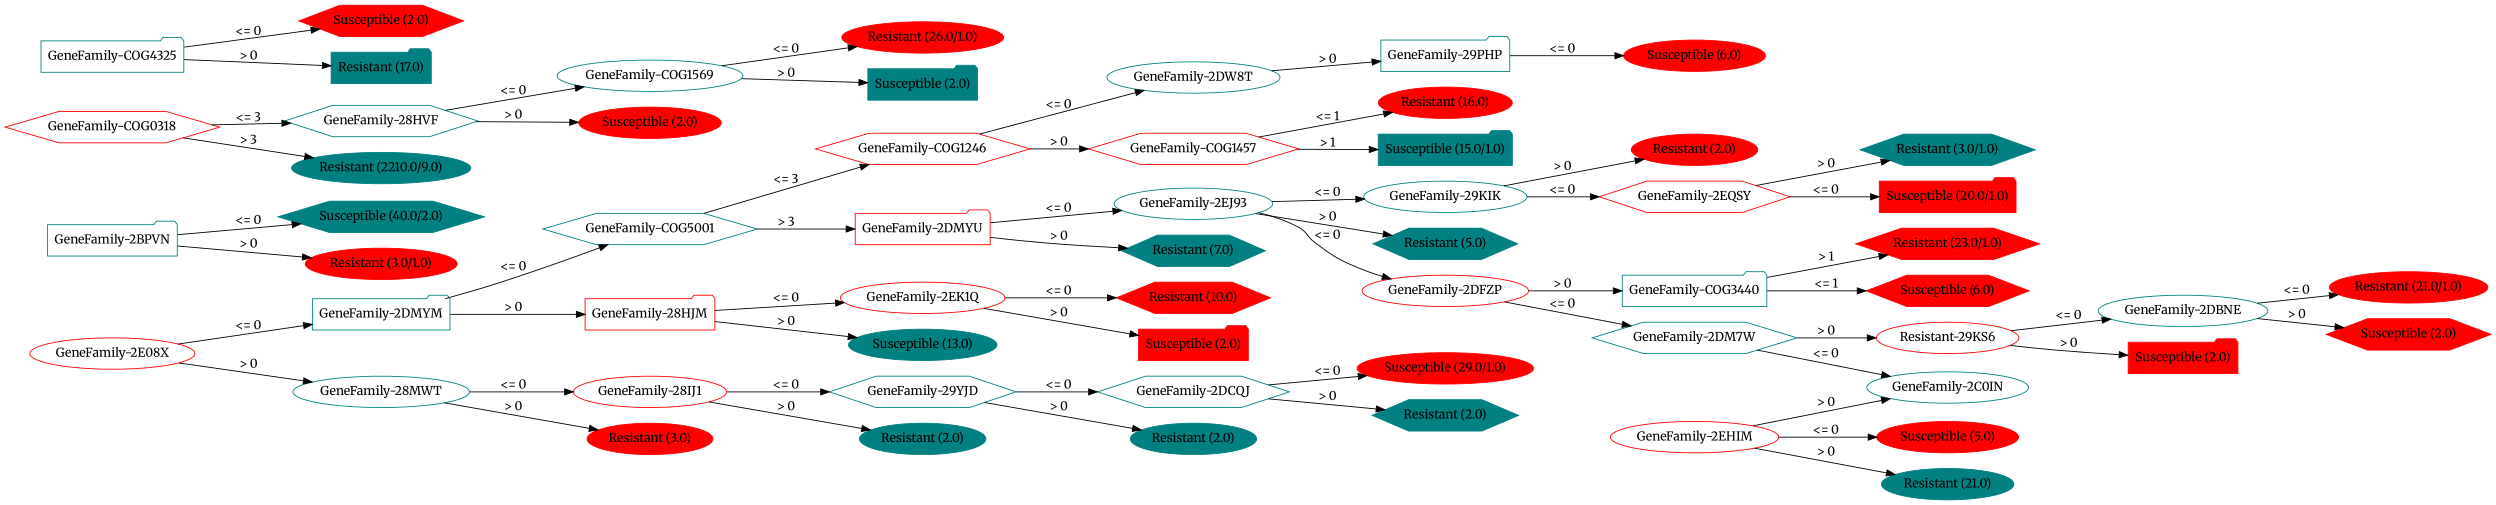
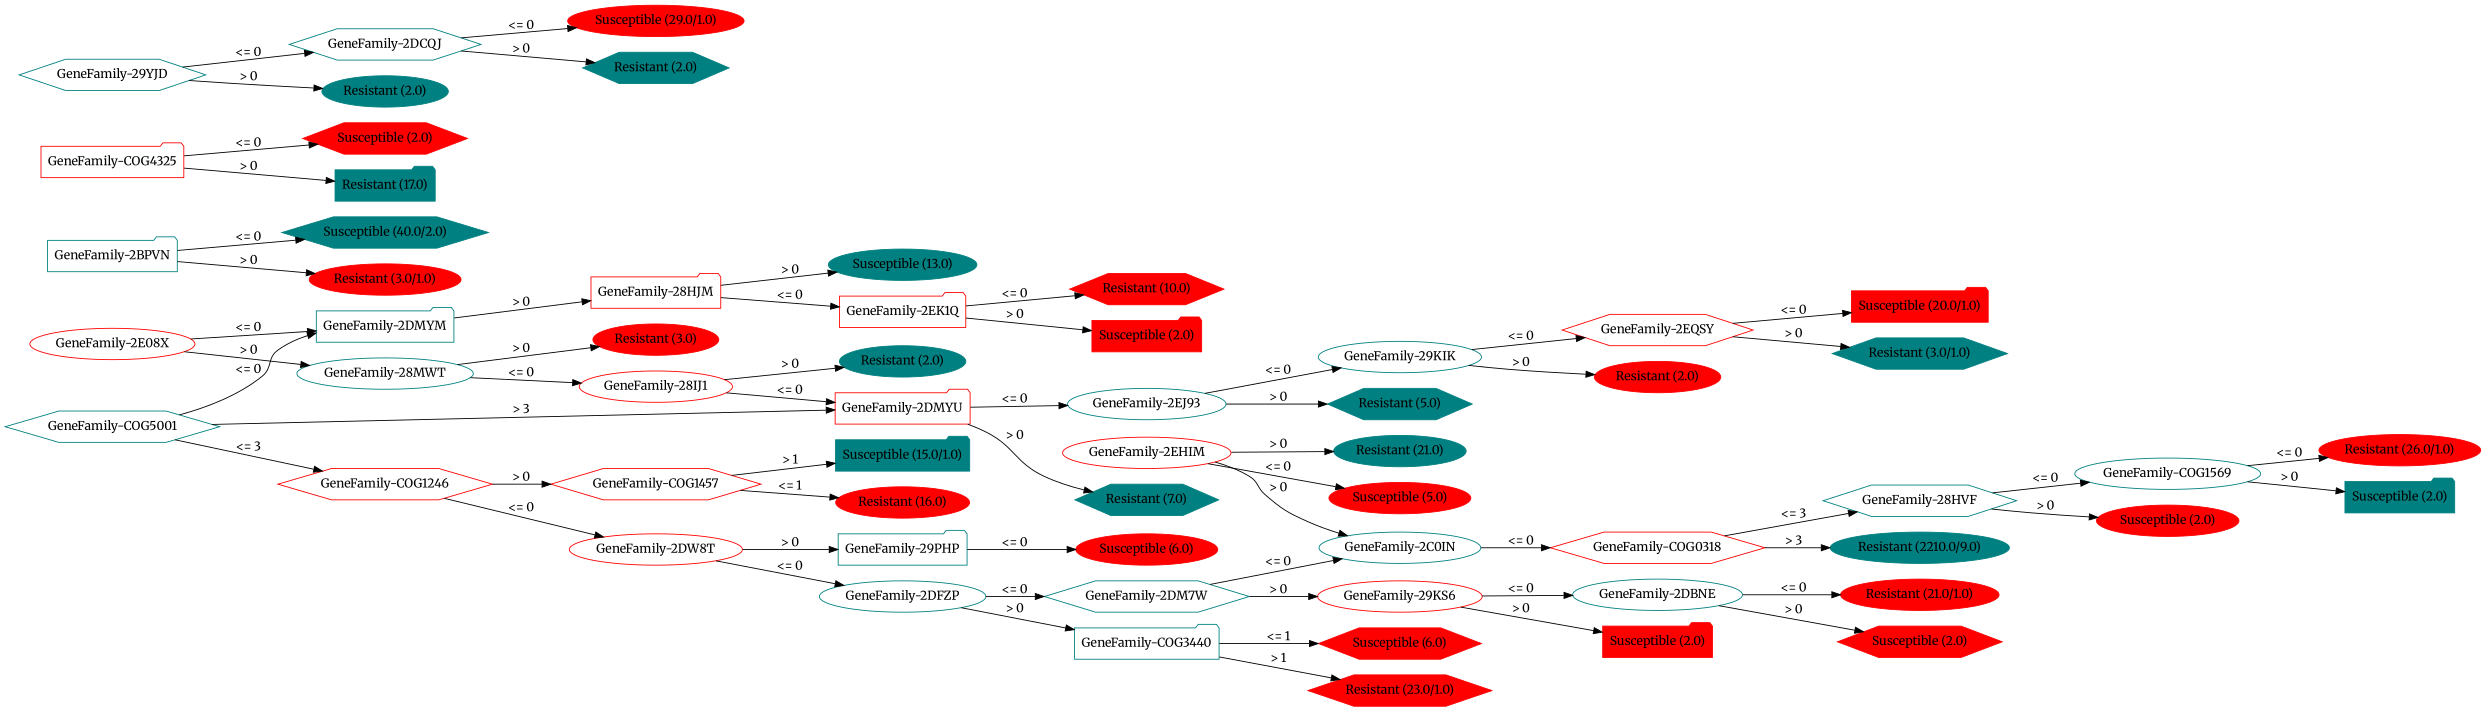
(112, 57) -> (112, 162)
(1193, 78) -> (656, 549)
(1319, 246) -> (776, 572)
(523, 275) -> (251, 384)
(1445, 291) -> (903, 597)
(923, 298) -> (903, 312)
(1948, 338) -> (1400, 597)
(773, 392) -> (776, 397)
none -> (1511, 548)
